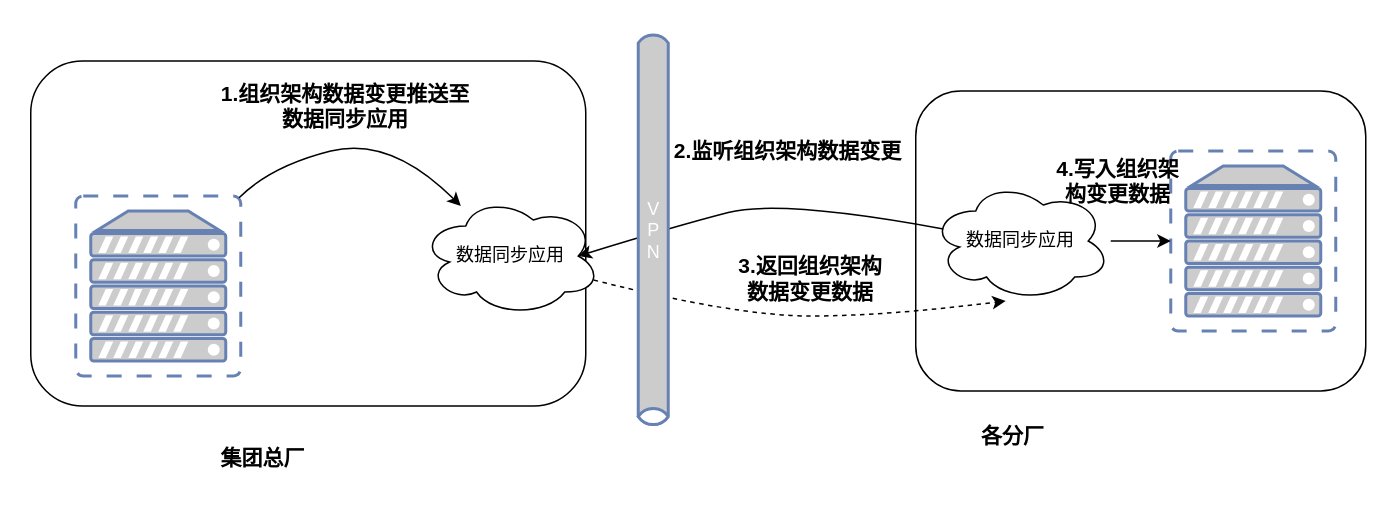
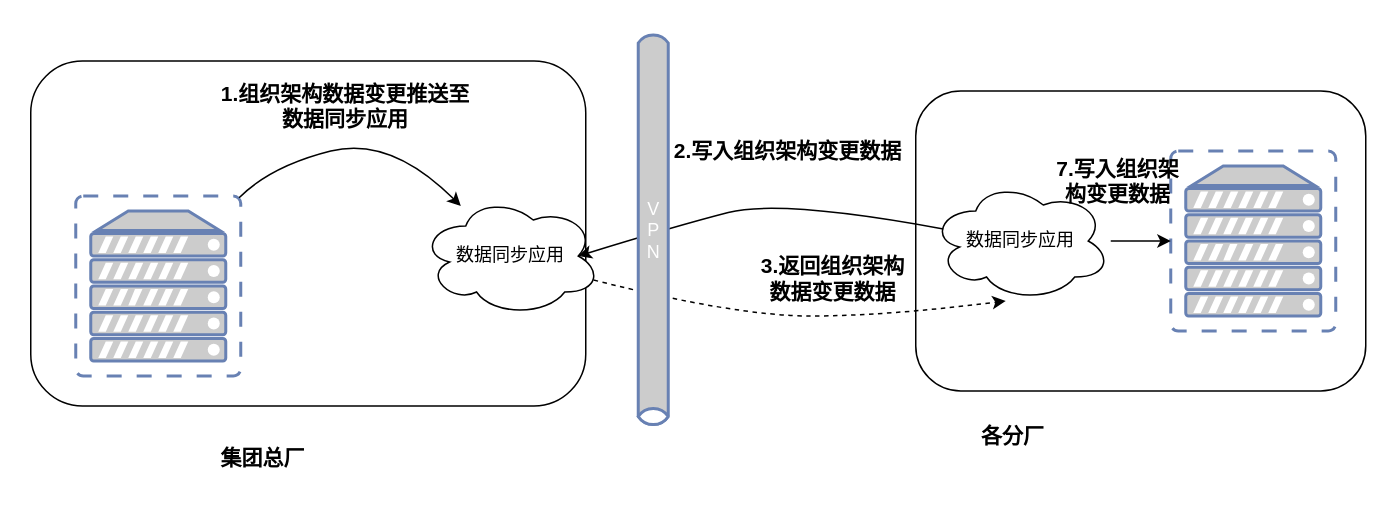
(788, 151) -> (788, 151)
(1118, 181) -> (1118, 181)
(811, 278) -> (833, 278)
